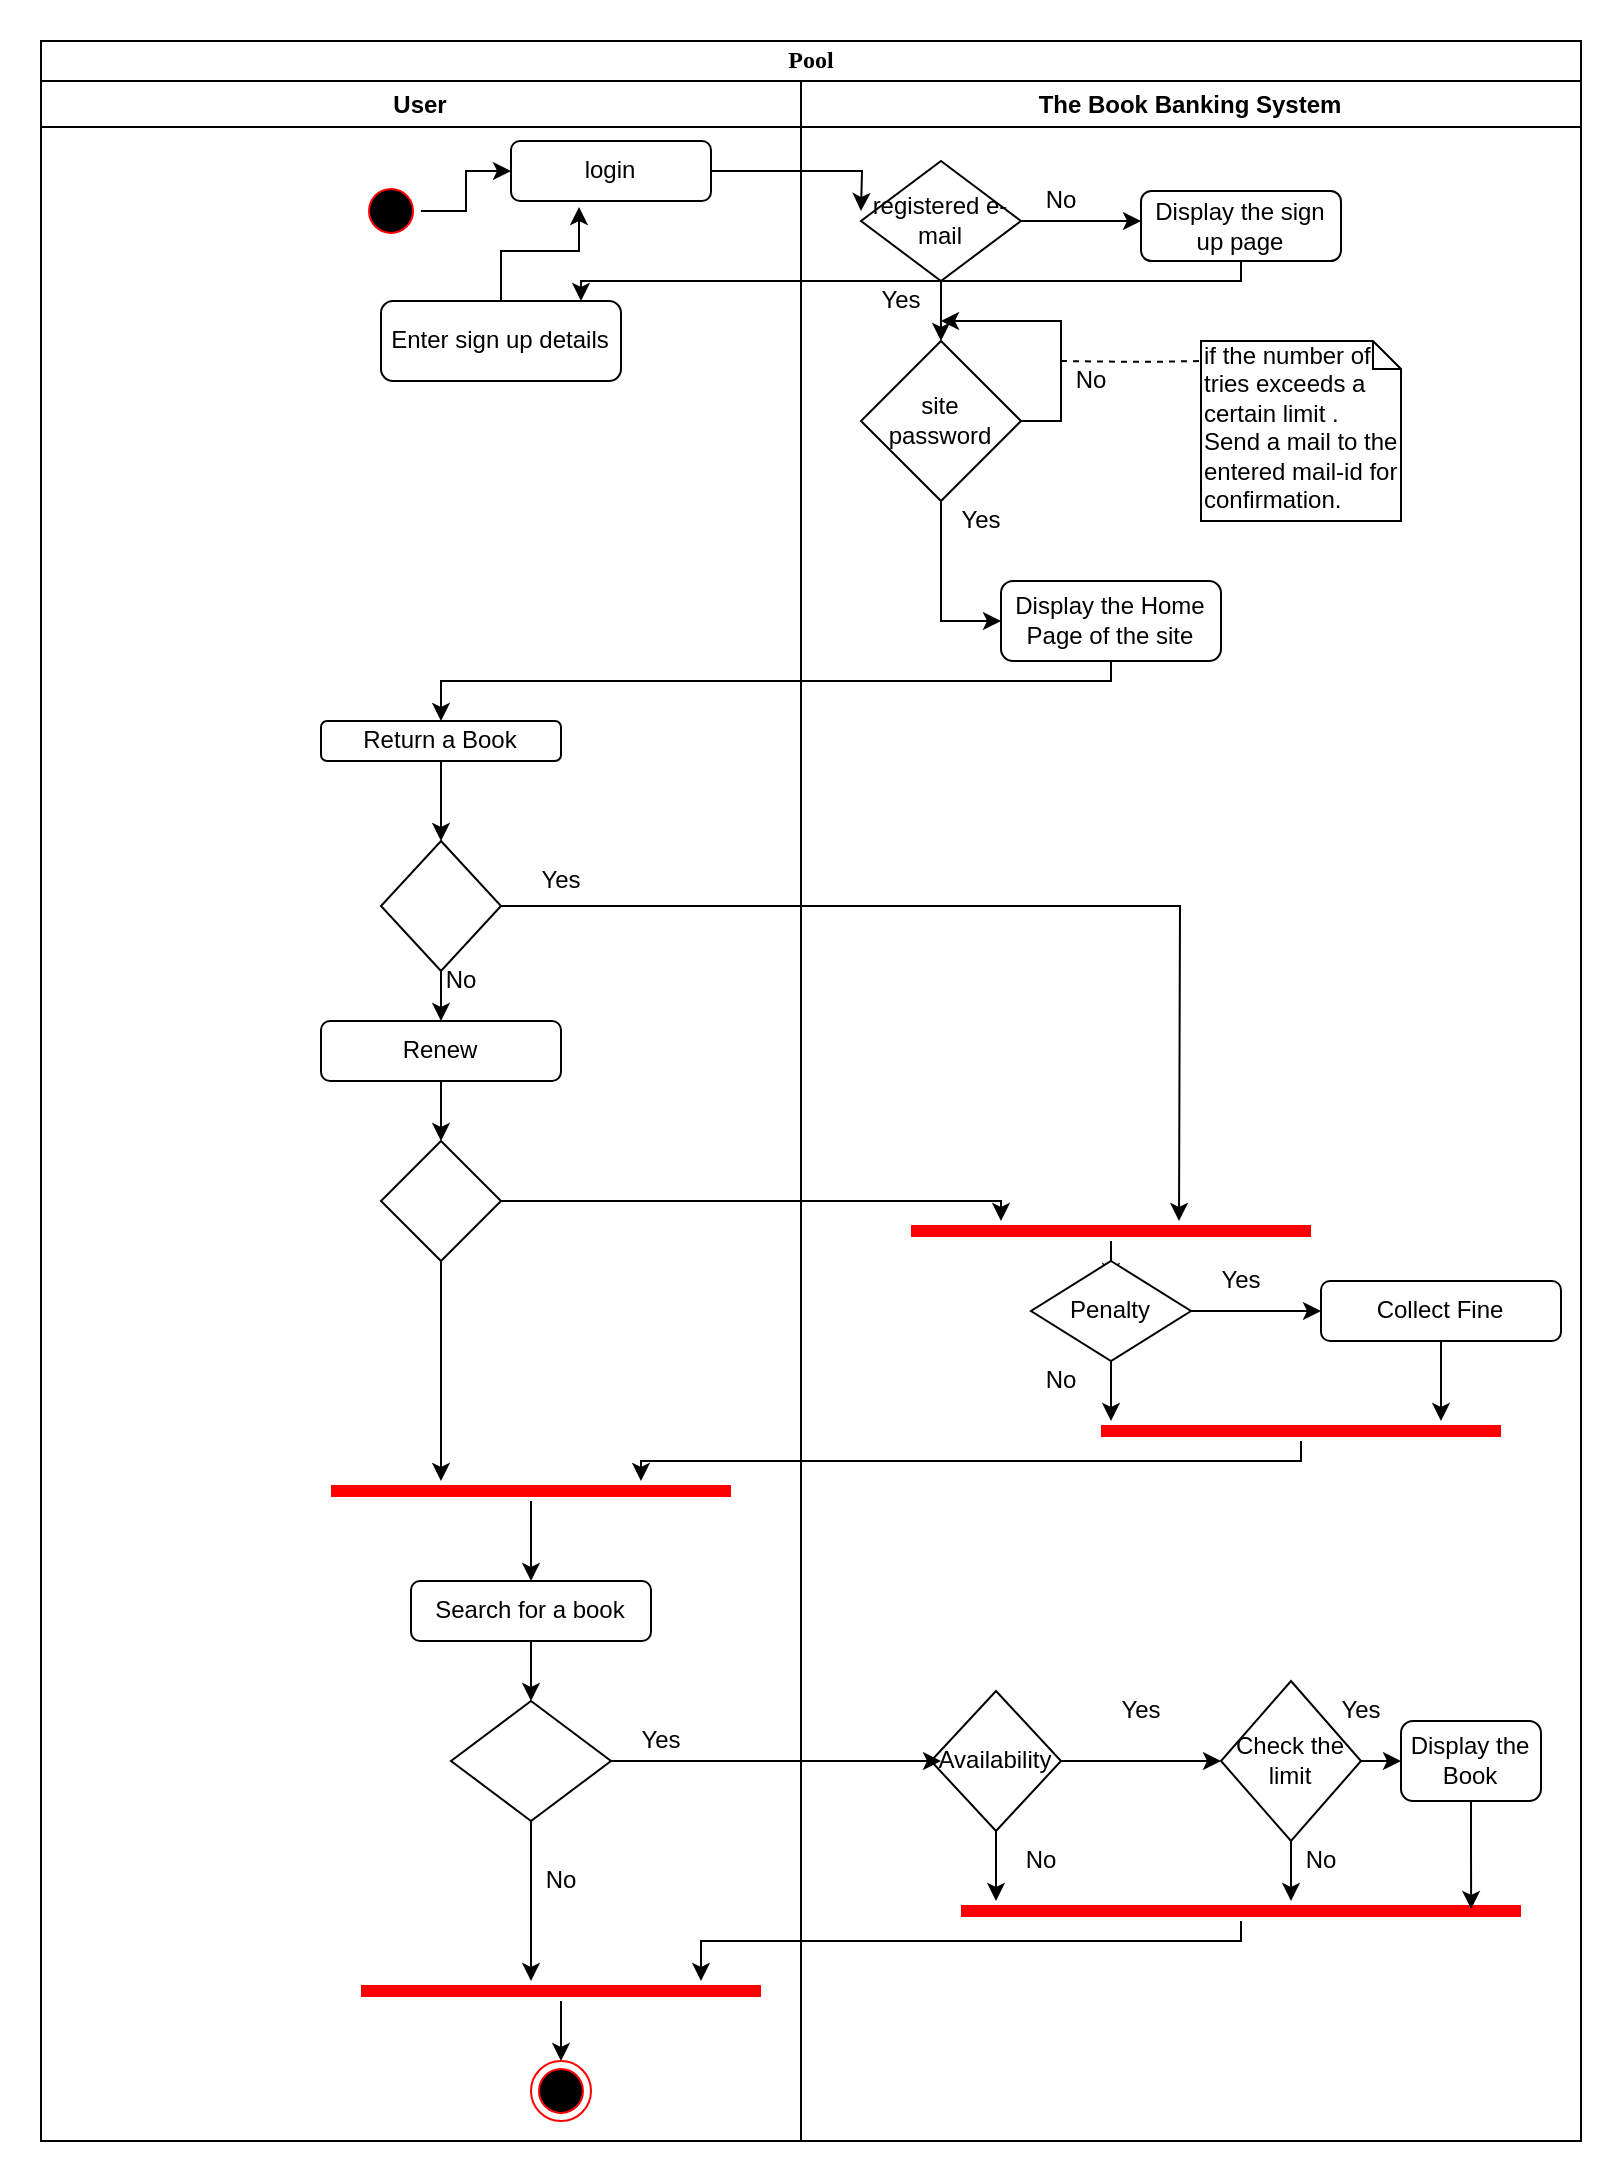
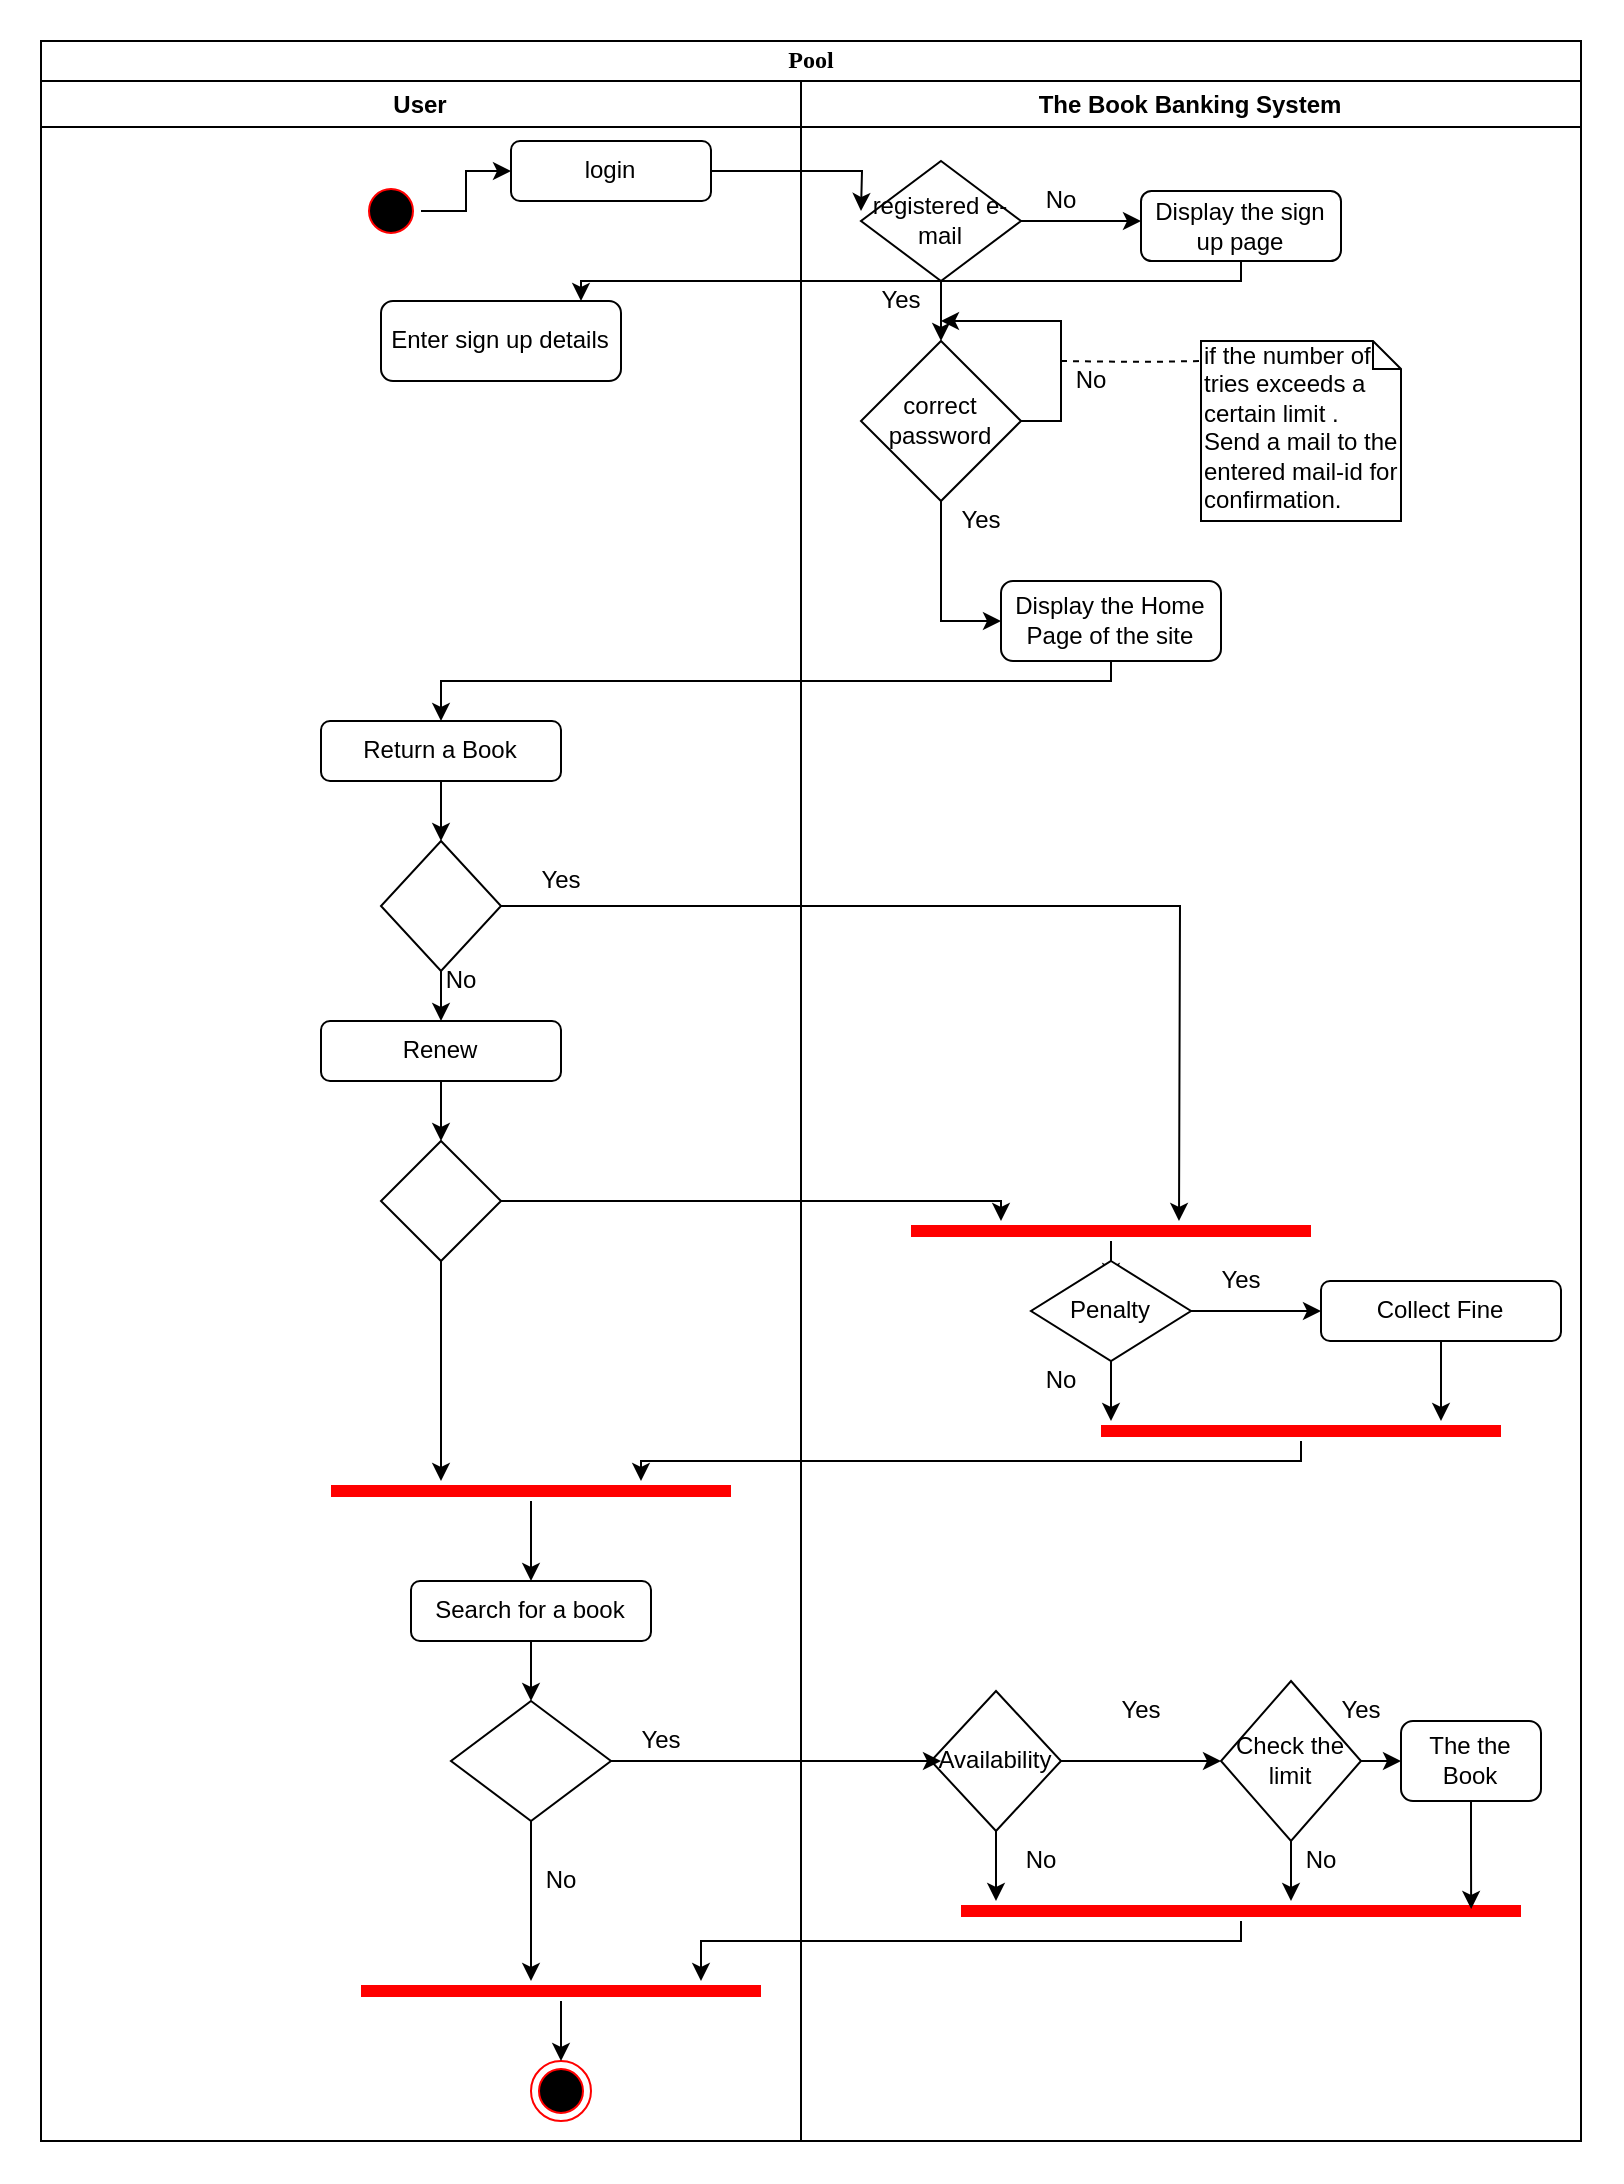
(530, 251) -> none
(941, 421) -> (941, 421)
(441, 741) -> (441, 751)
(1471, 1761) -> (1471, 1761)
